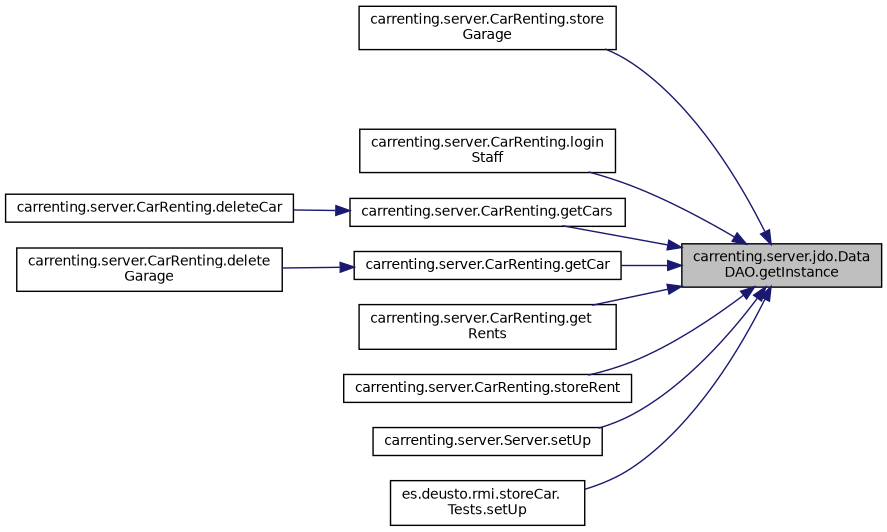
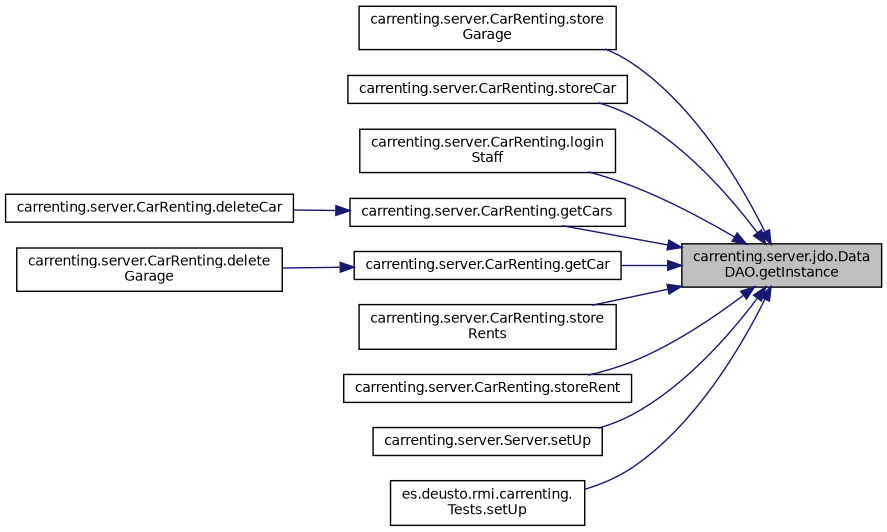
none -> (488, 89)
(488, 327) -> (488, 327)
(488, 503) -> (488, 503)
